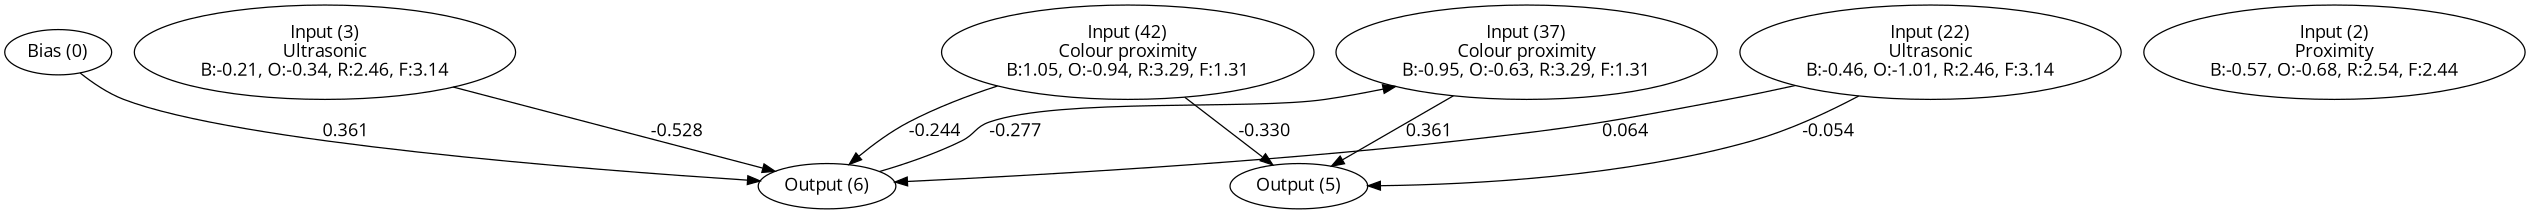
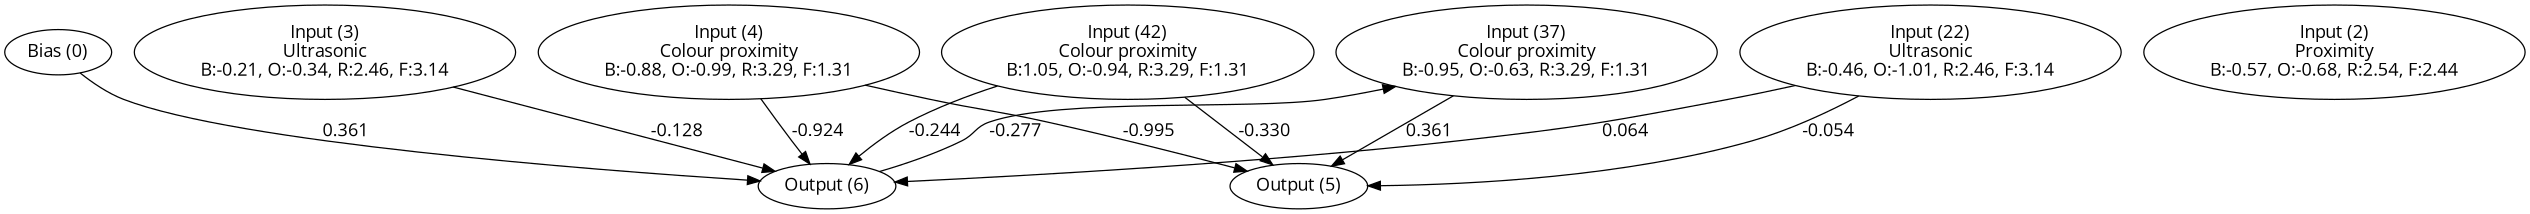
none -> (729, 52)
(677, 131) -> (677, 131)
